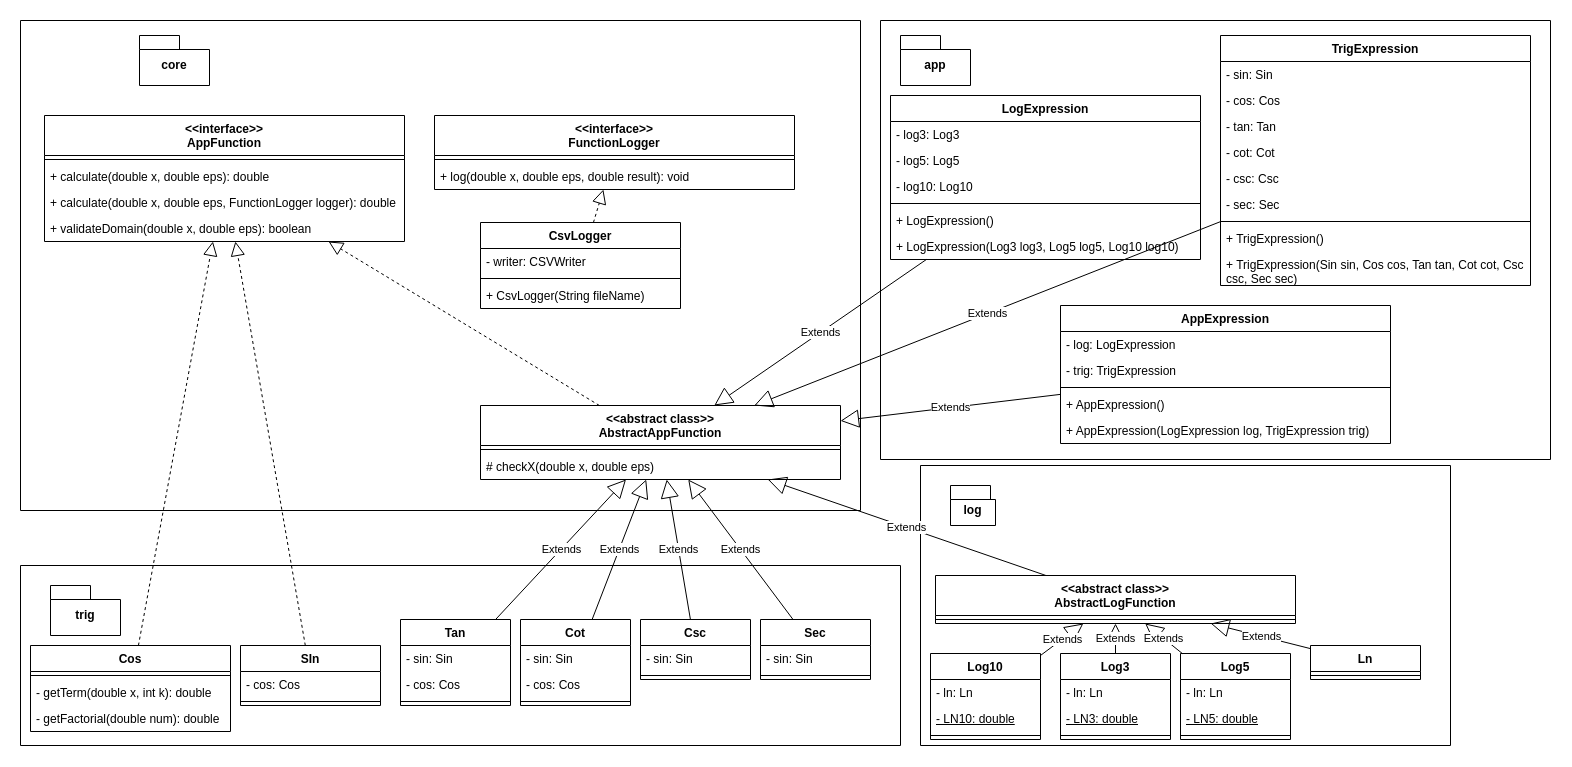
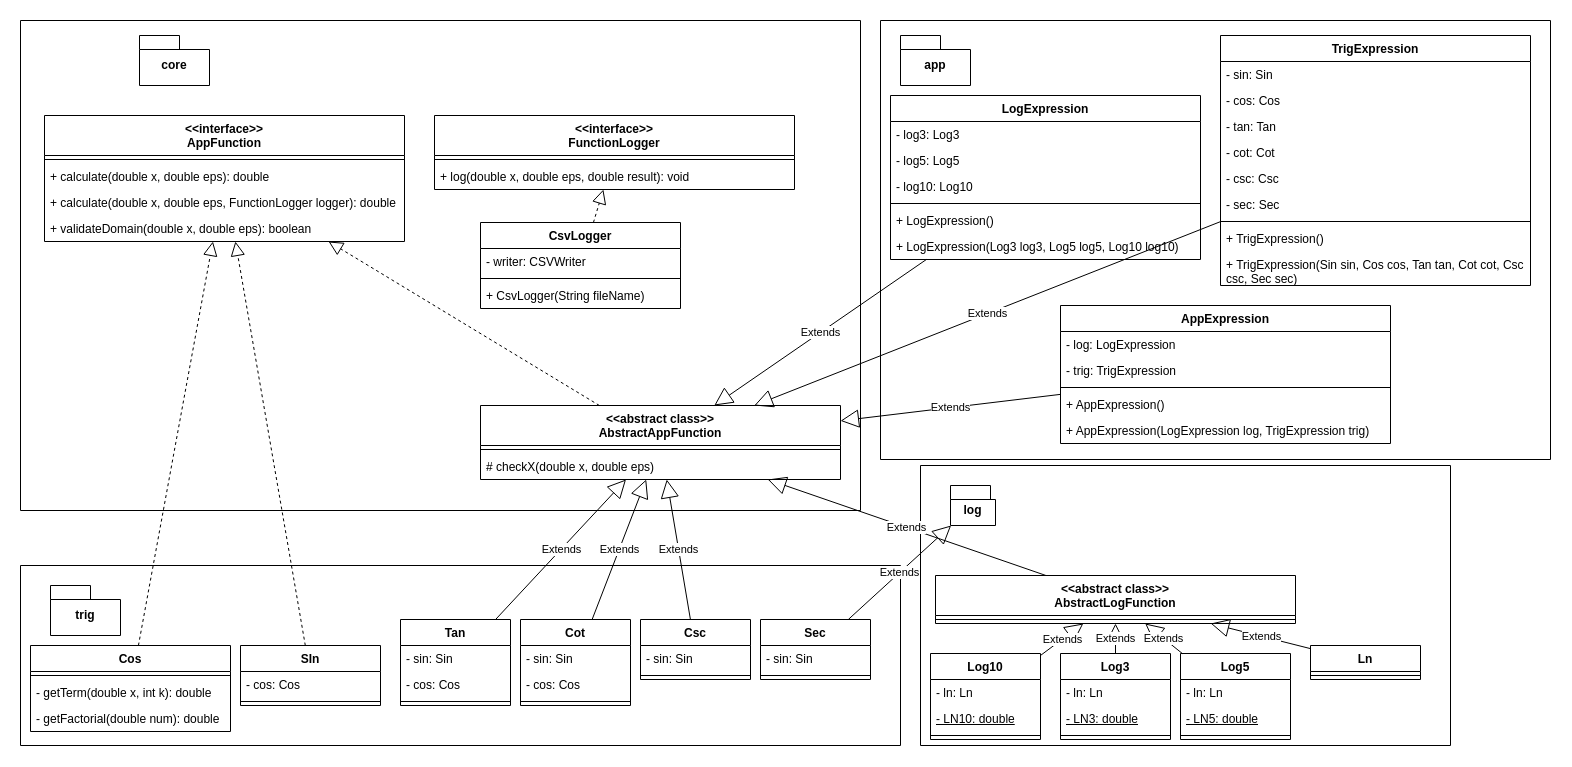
(746, 557) -> (892, 580)
